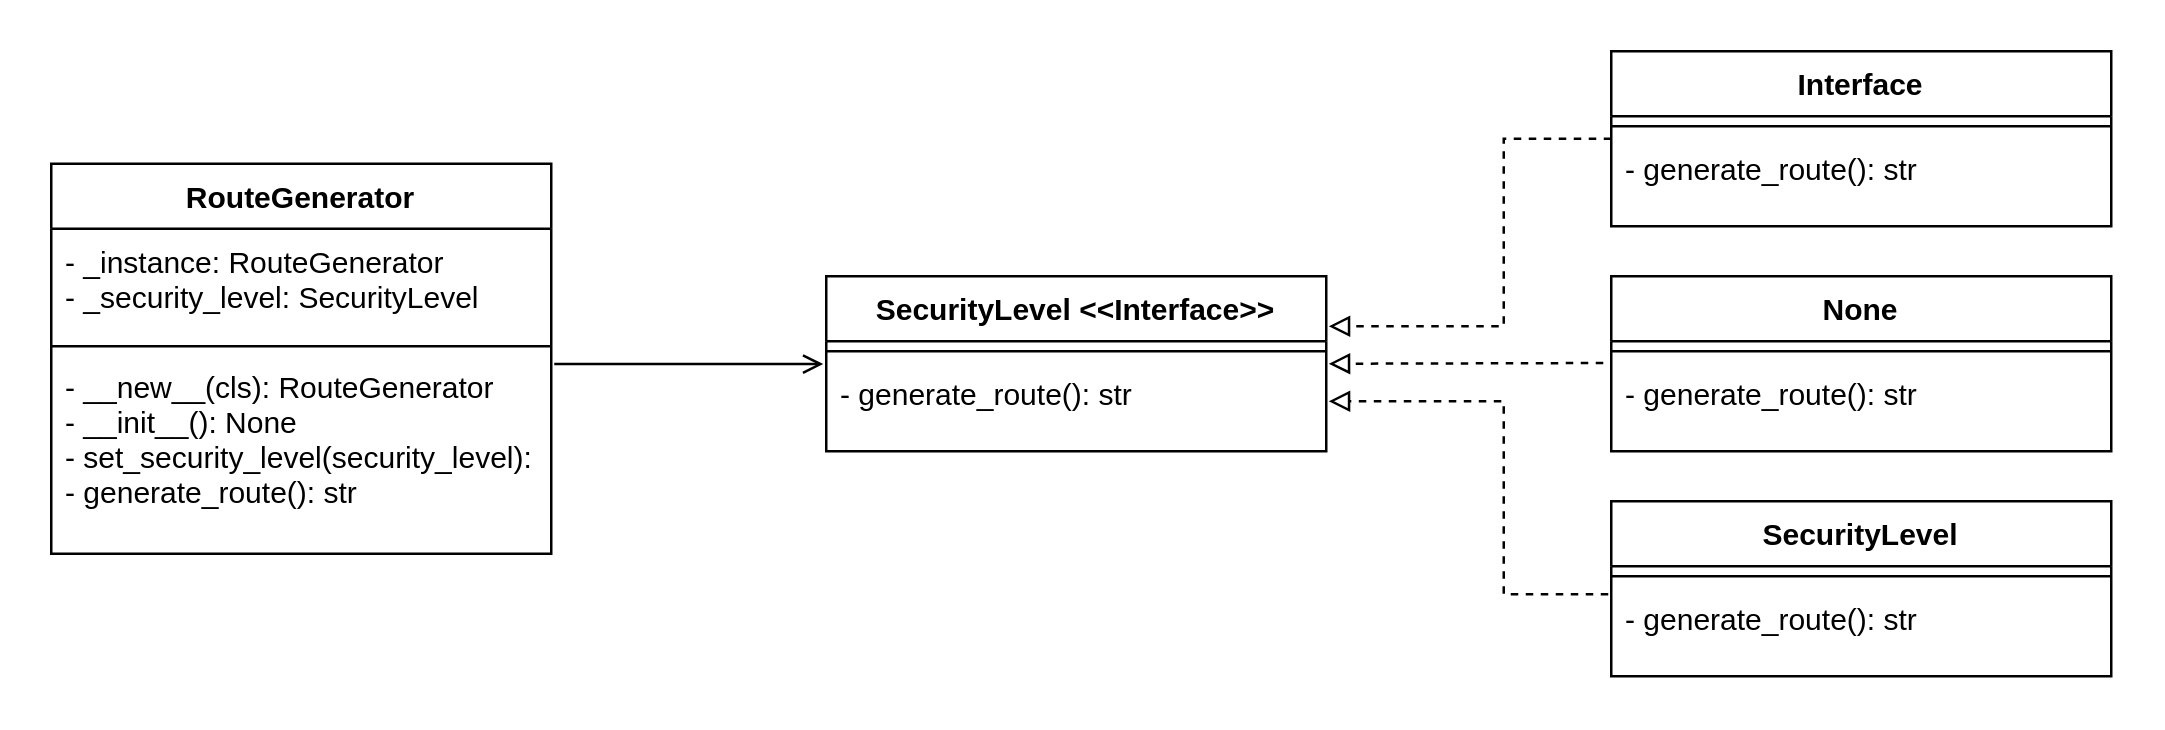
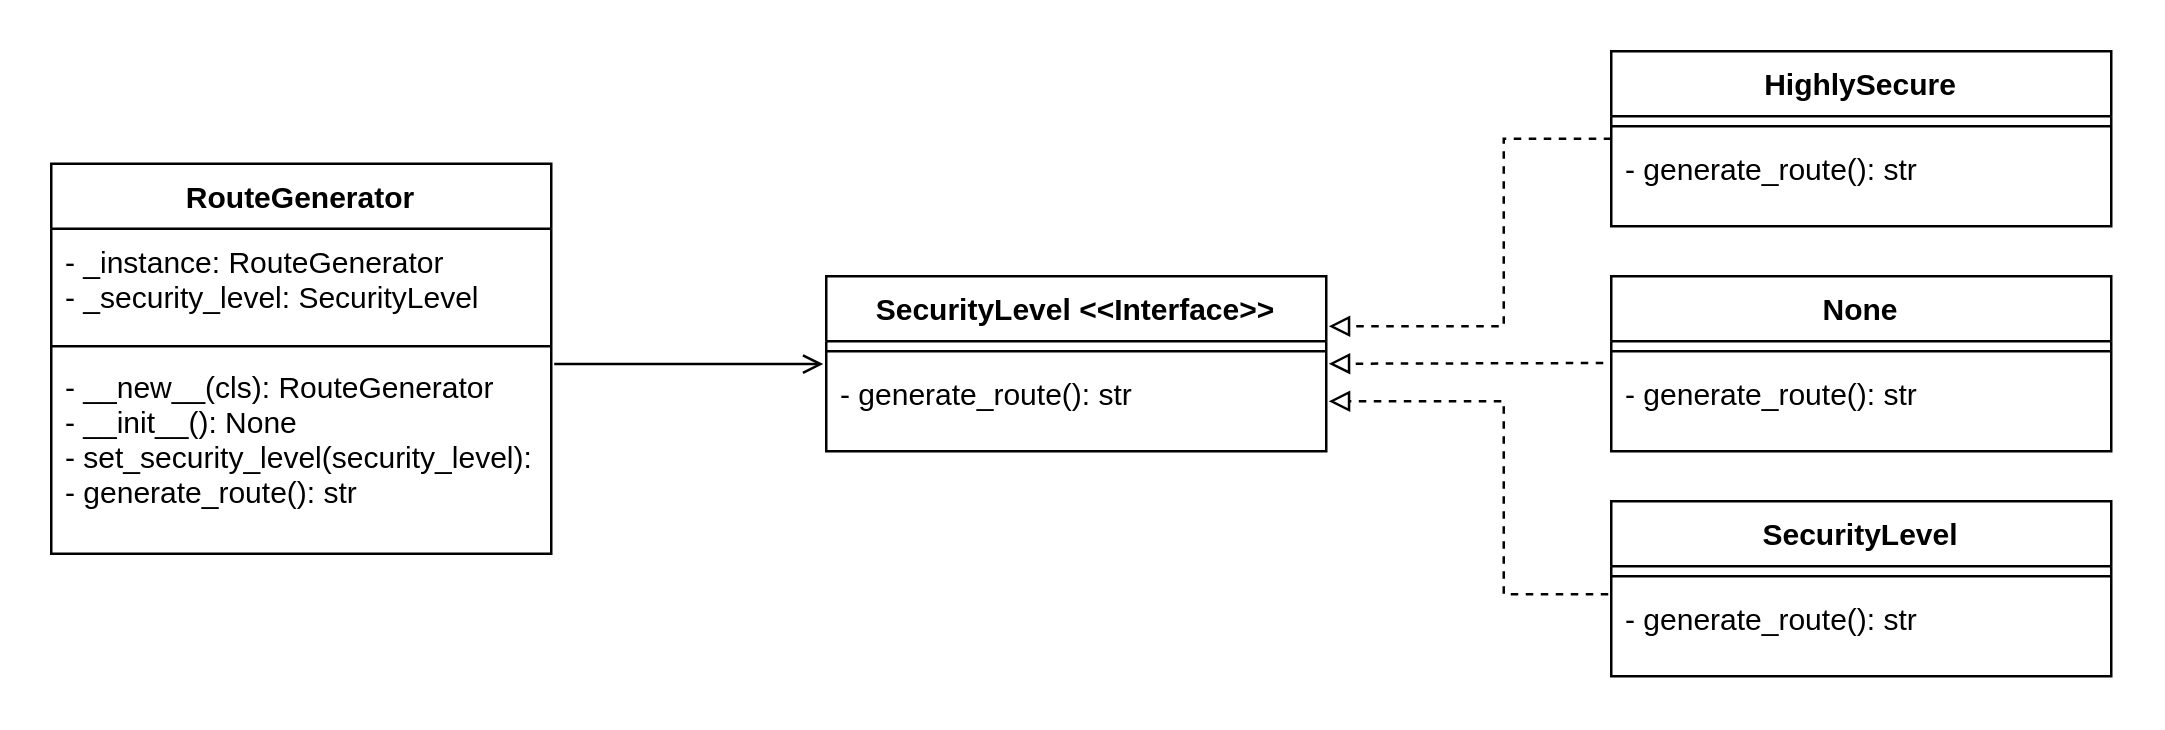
(1860, 85) -> (1860, 85)
